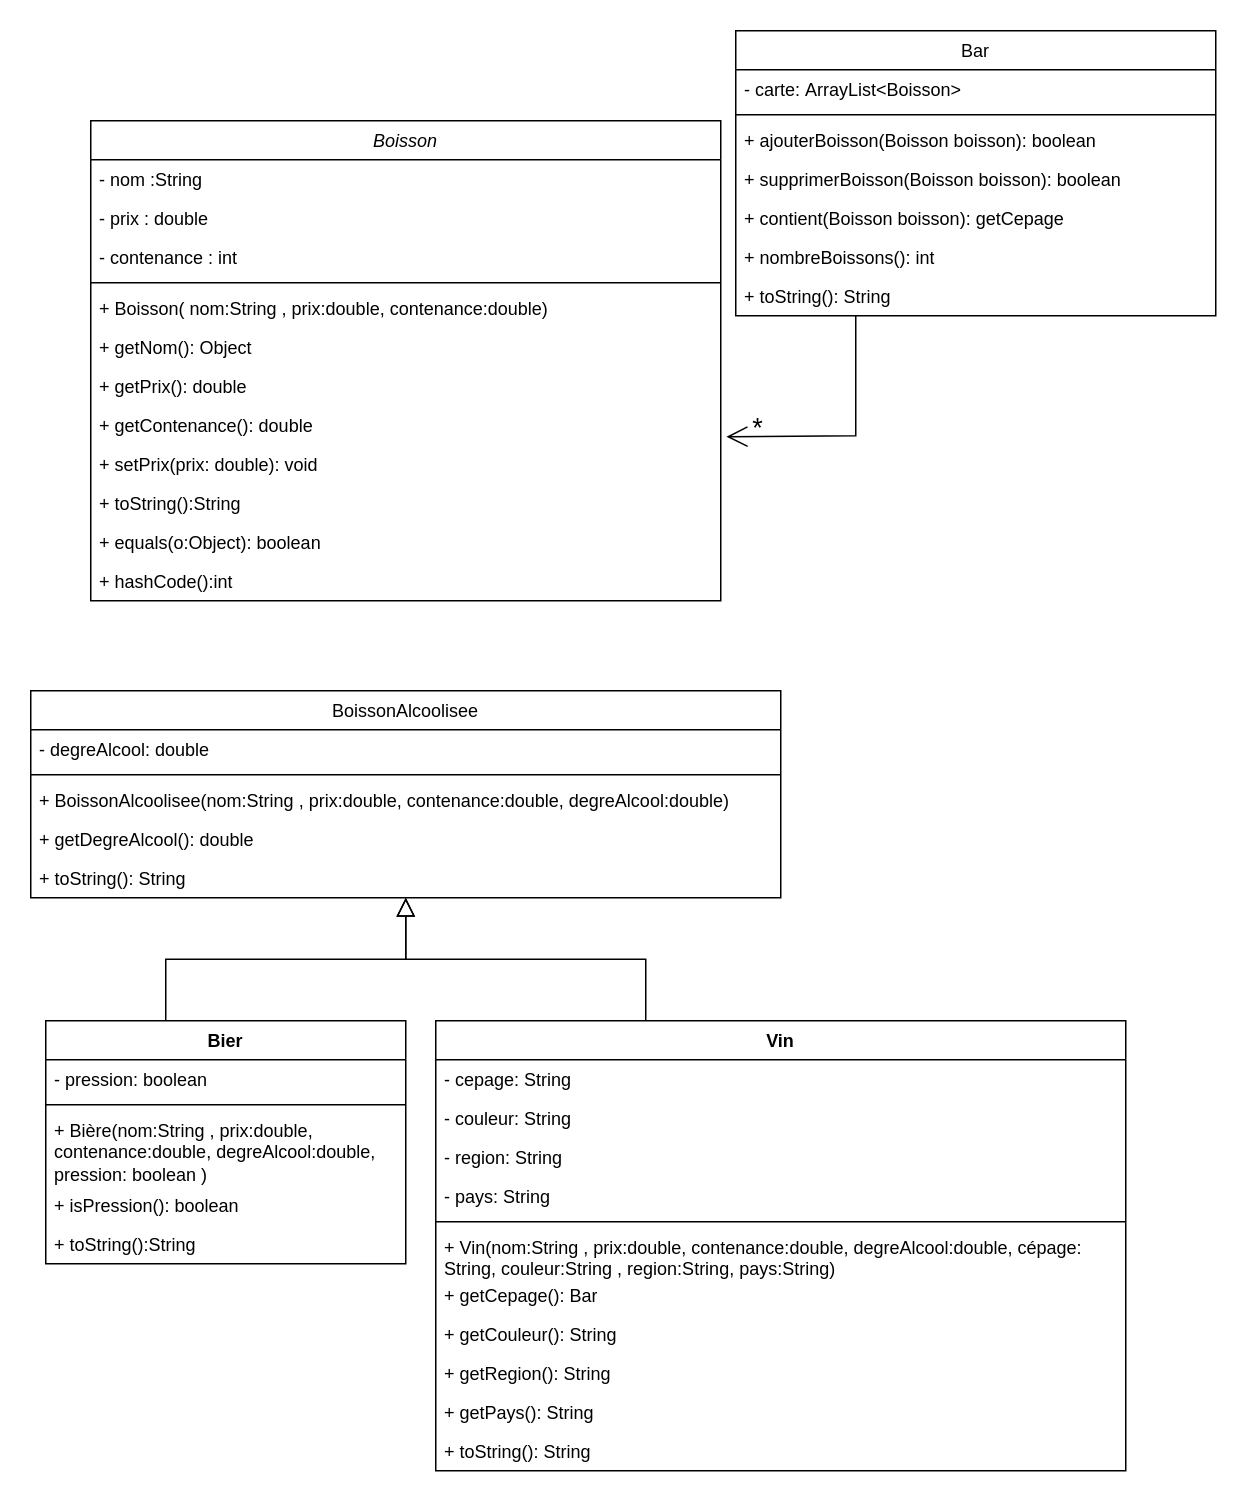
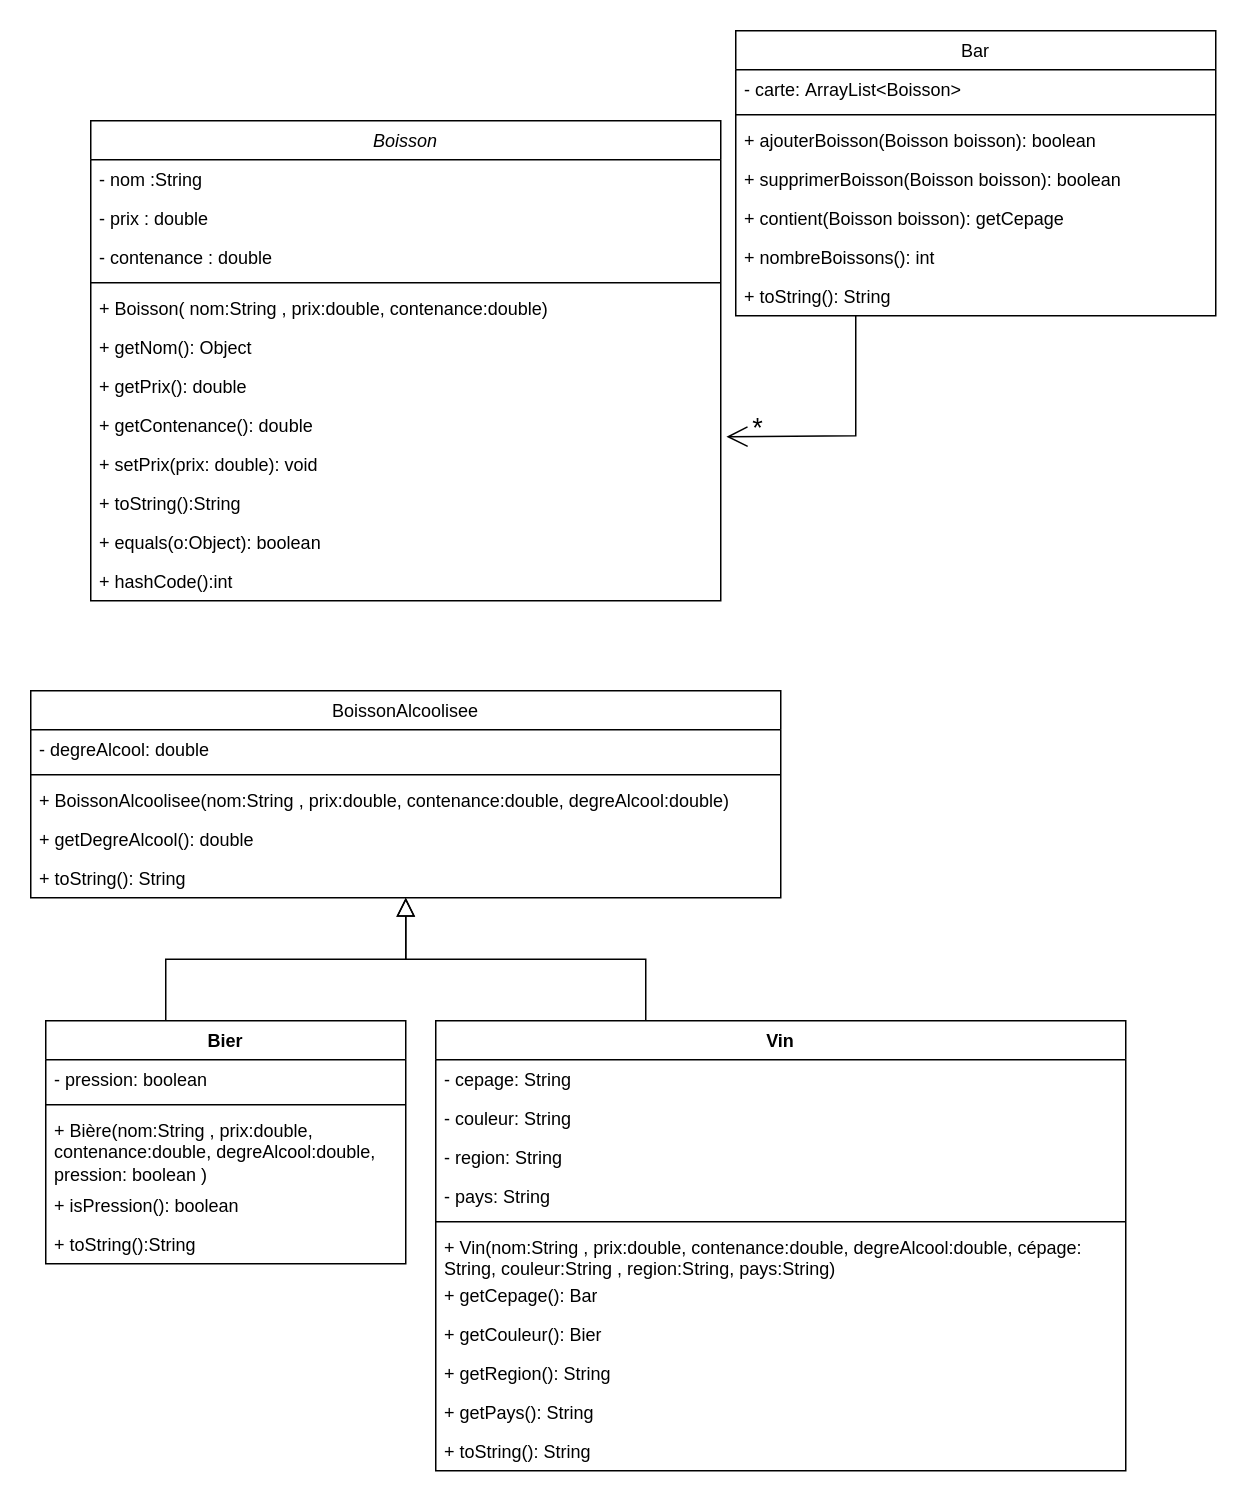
(178, 258) -> (193, 258)
(544, 1336) -> (534, 1336)
